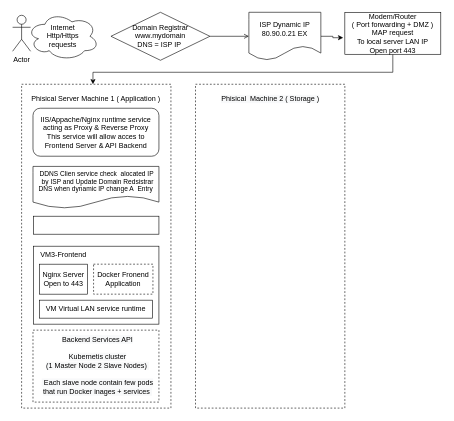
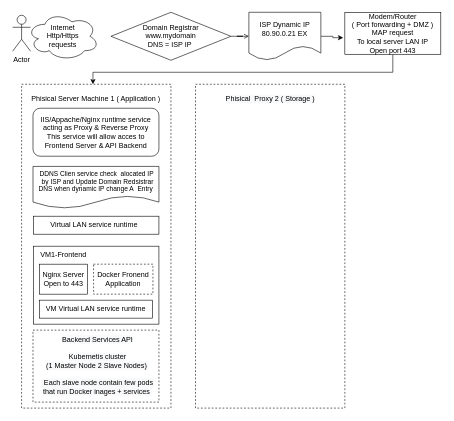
(160, 36) -> (171, 36)
(270, 99) -> (270, 99)
none -> (94, 225)
(63, 255) -> (63, 255)
